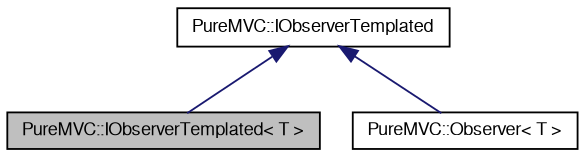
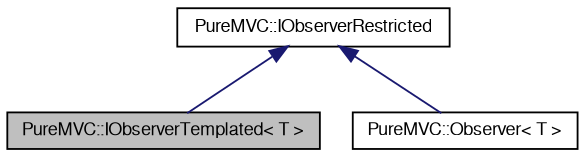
(313, 27) -> (313, 27)
